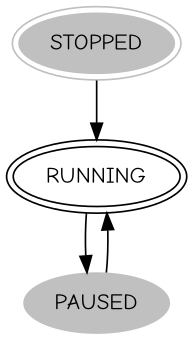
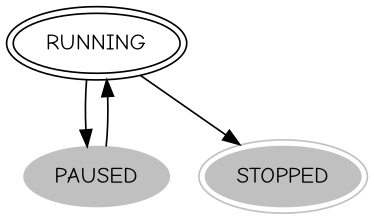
(97, 102) -> (183, 105)
